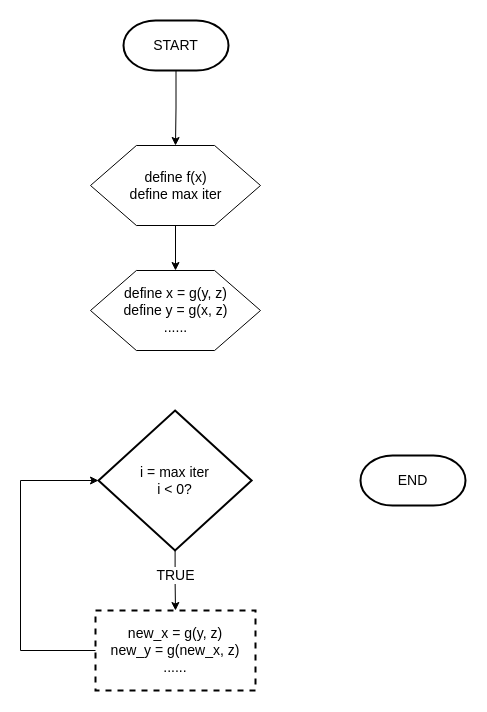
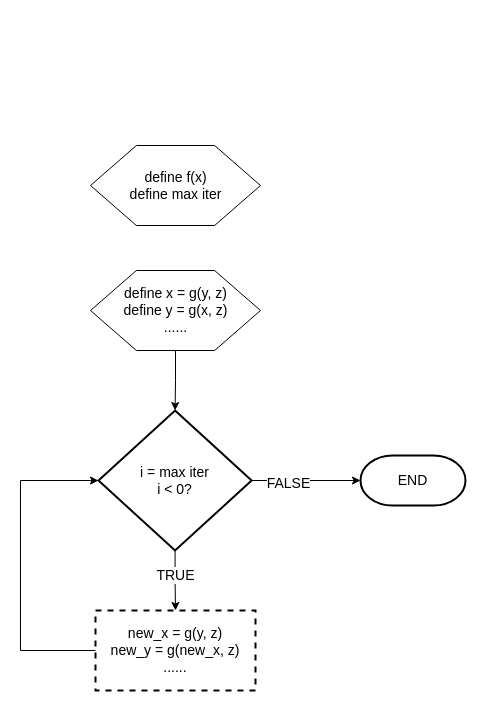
(176, 46) -> none
(176, 105) -> none
(176, 245) -> none
none -> (176, 377)
none -> (303, 481)
